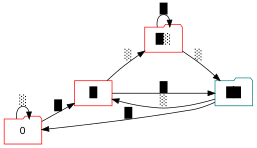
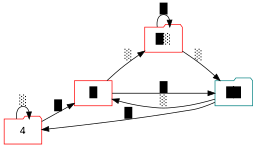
(23, 132) -> (23, 132)
